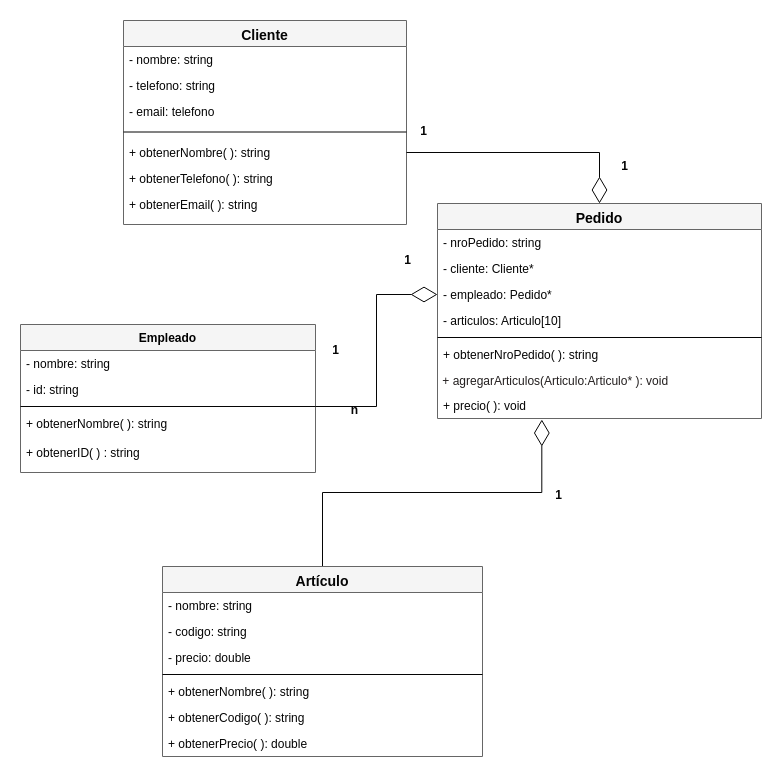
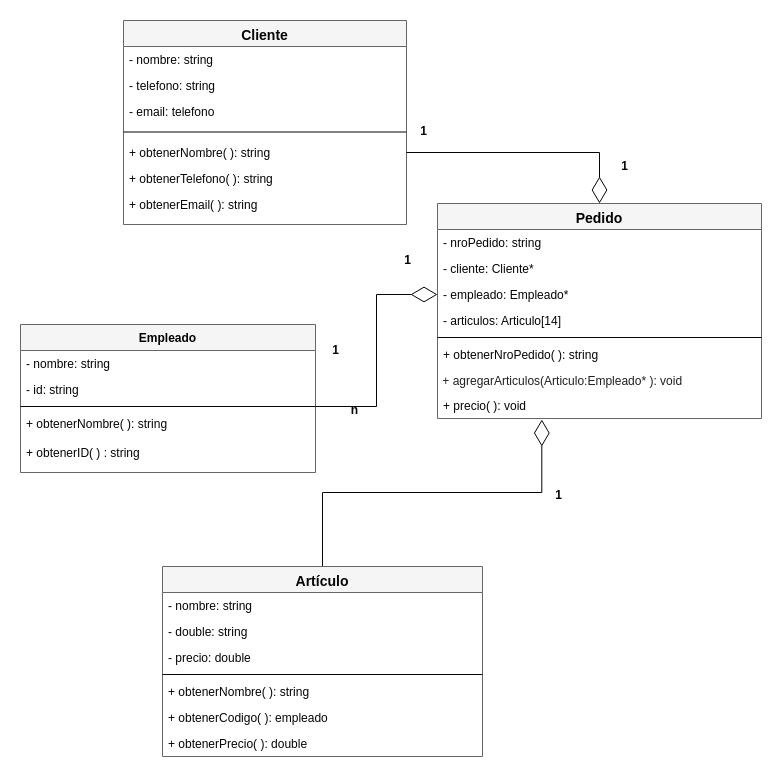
(500, 296) -> (506, 296)
(517, 322) -> (517, 322)
(561, 381) -> (562, 381)
(214, 633) -> (214, 633)
(247, 719) -> (253, 719)
